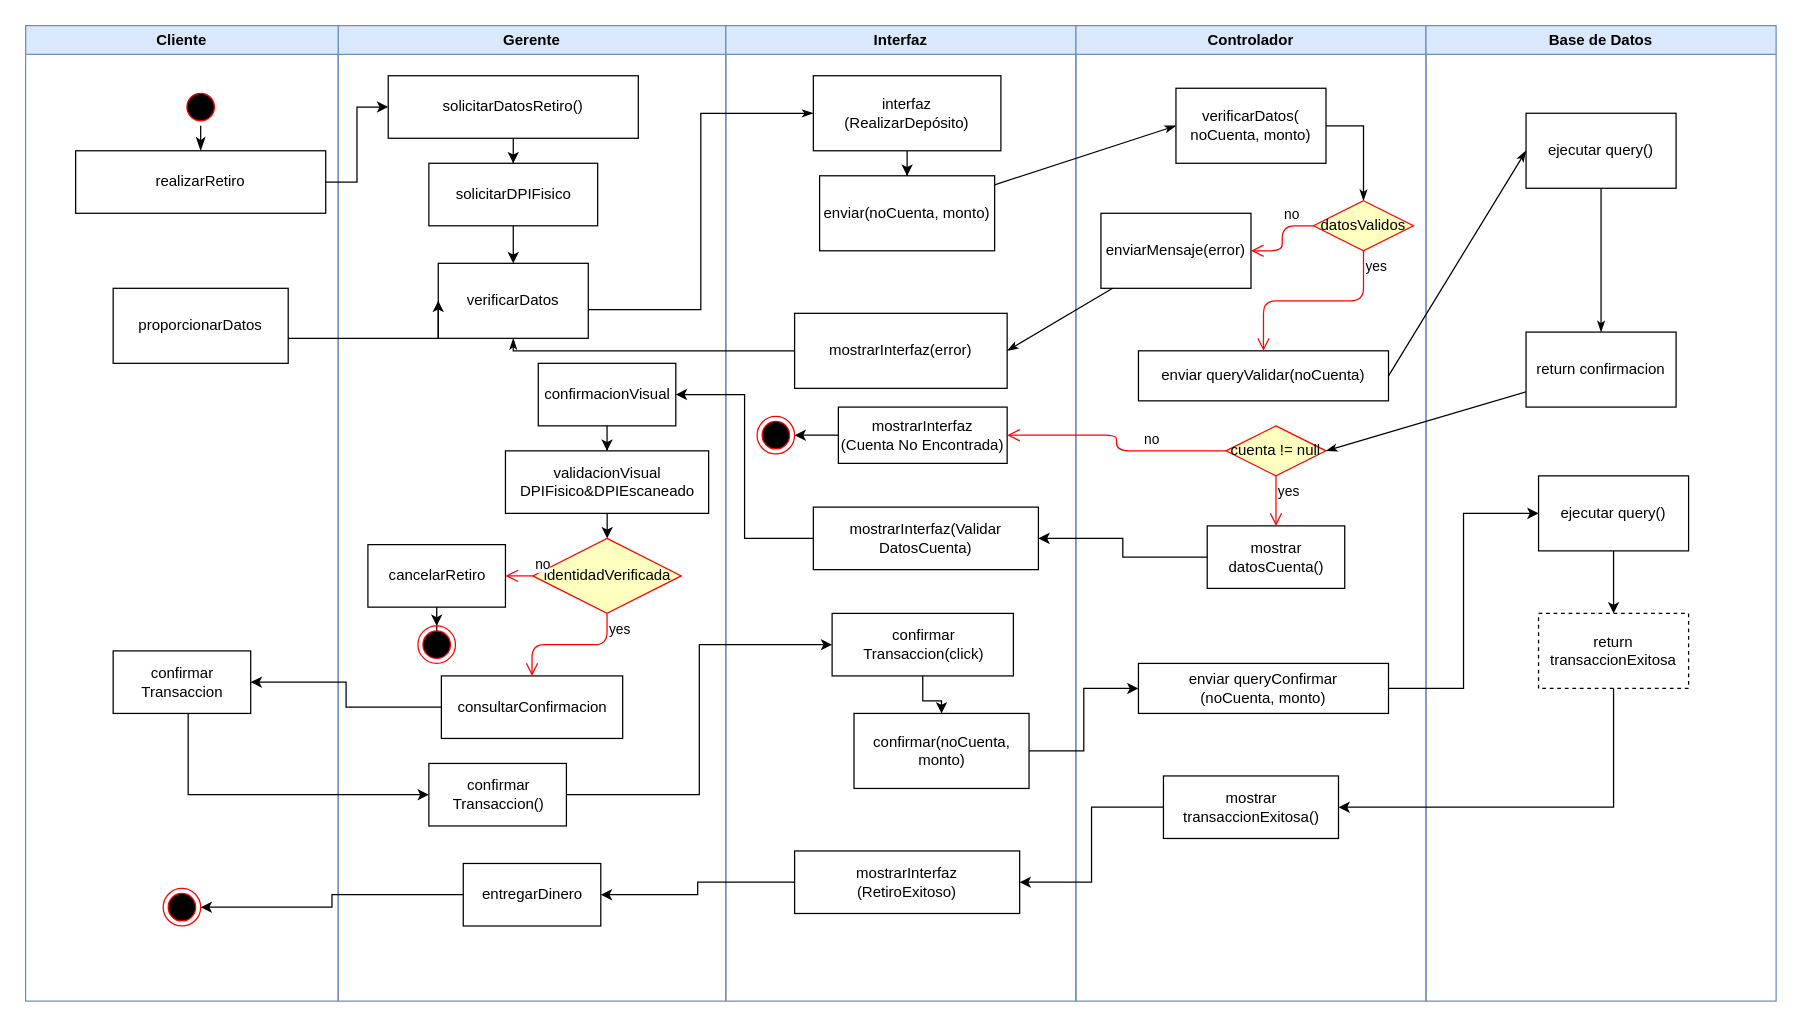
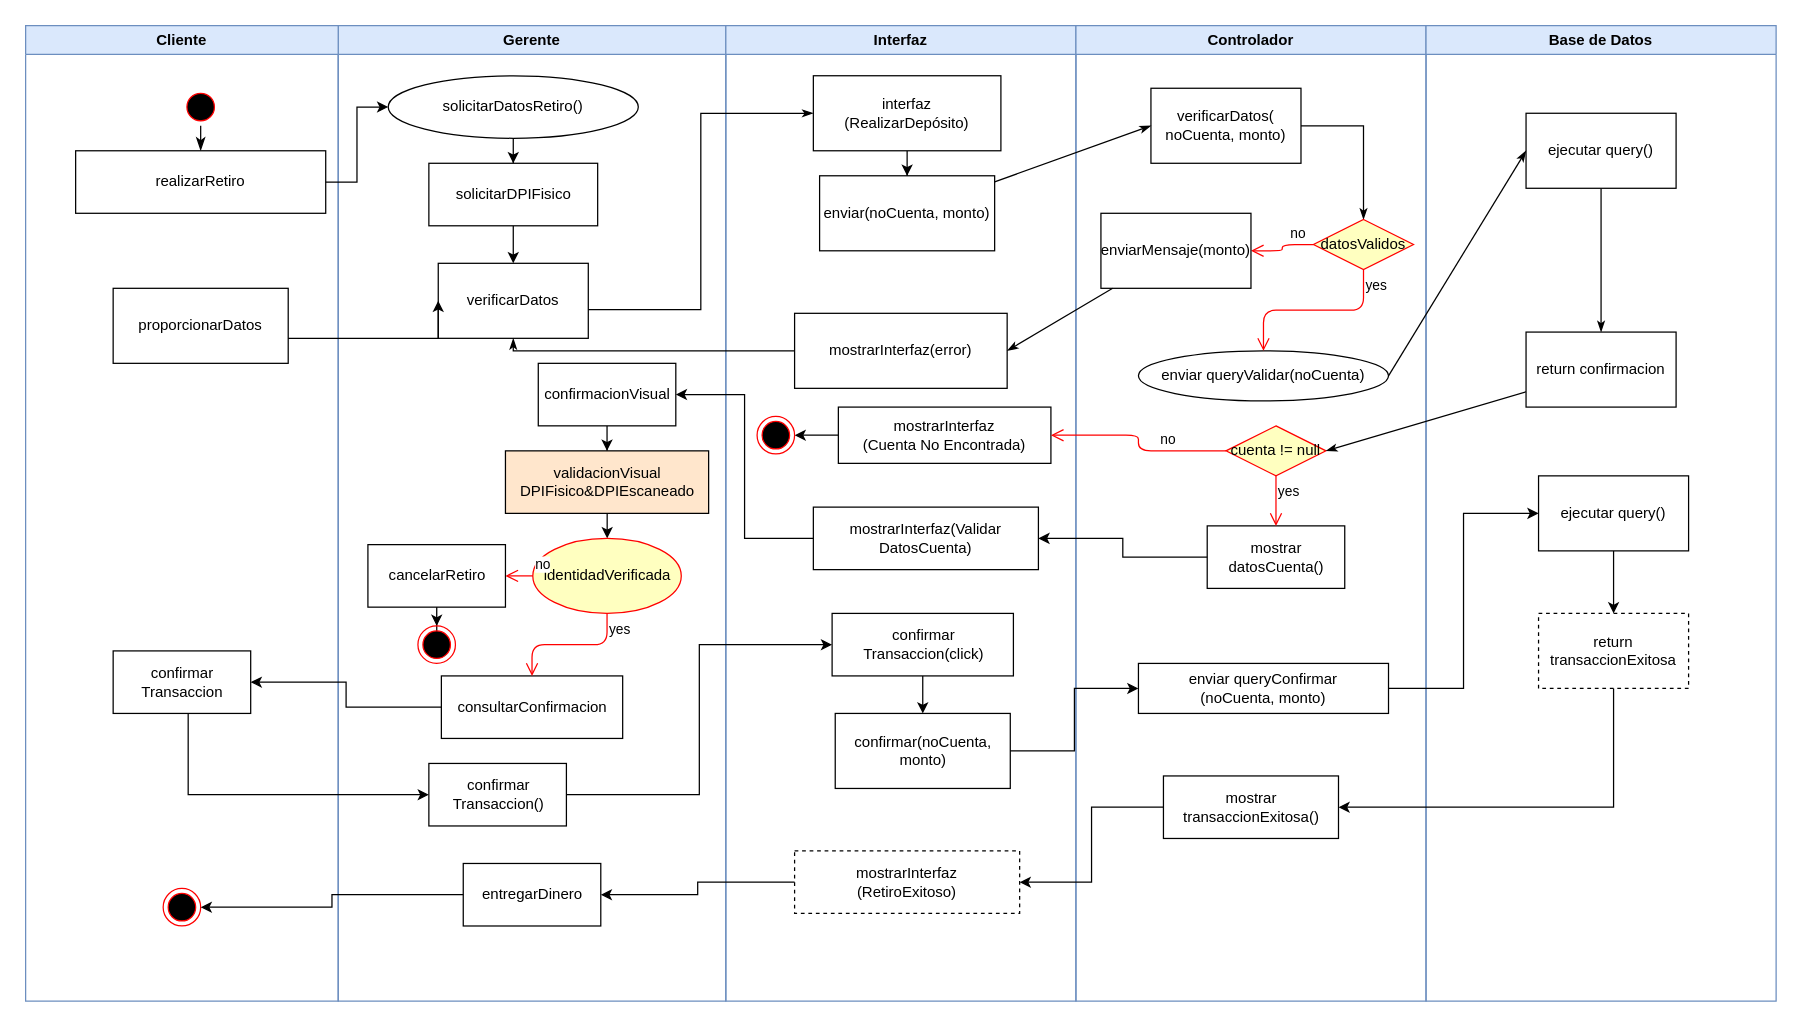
(513, 107) -> (513, 107)
(1251, 126) -> (1226, 126)
(1363, 226) -> (1363, 244)
(1176, 251) -> (1176, 251)
(1263, 376) -> (1263, 376)
(923, 435) -> (944, 435)
(607, 482) -> (607, 482)
(607, 576) -> (607, 576)
(941, 751) -> (923, 751)
(907, 882) -> (907, 882)
